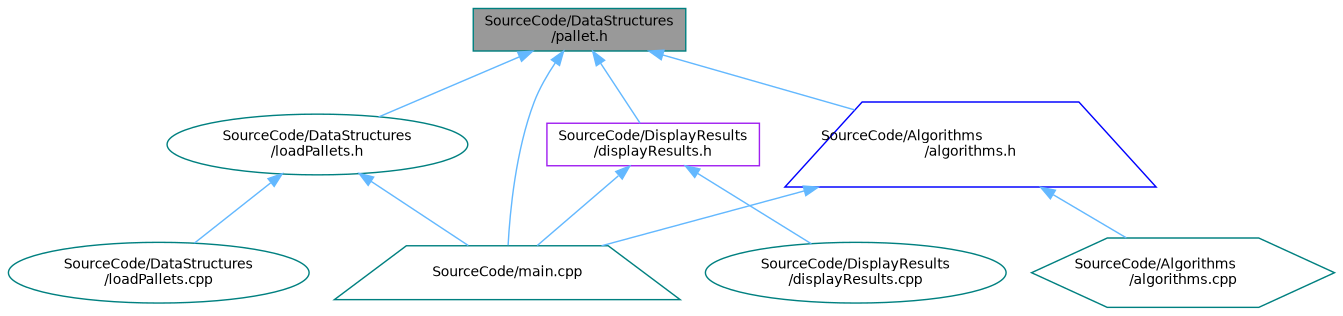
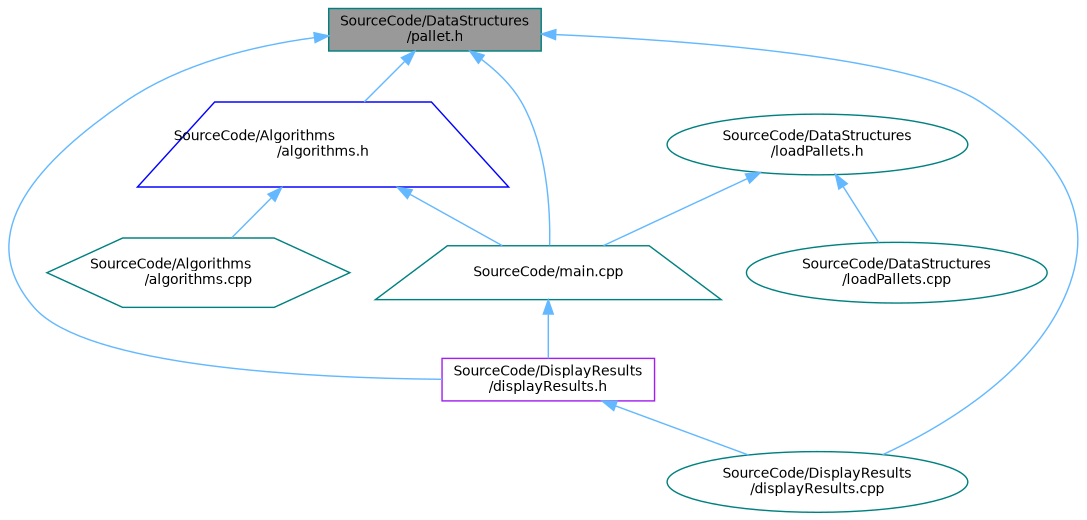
(449, 87) -> (1000, 116)
(578, 211) -> (548, 336)
